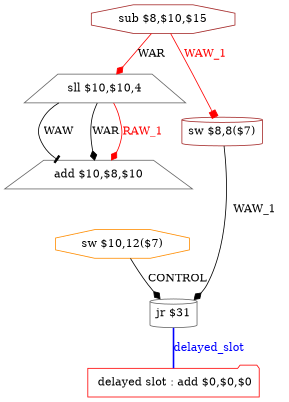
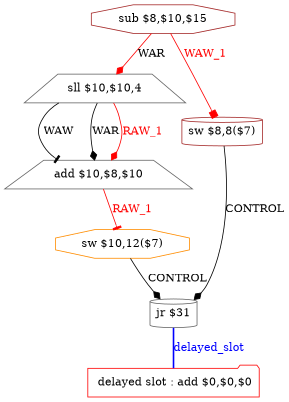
none -> (110, 207)
(255, 209) -> (255, 209)
